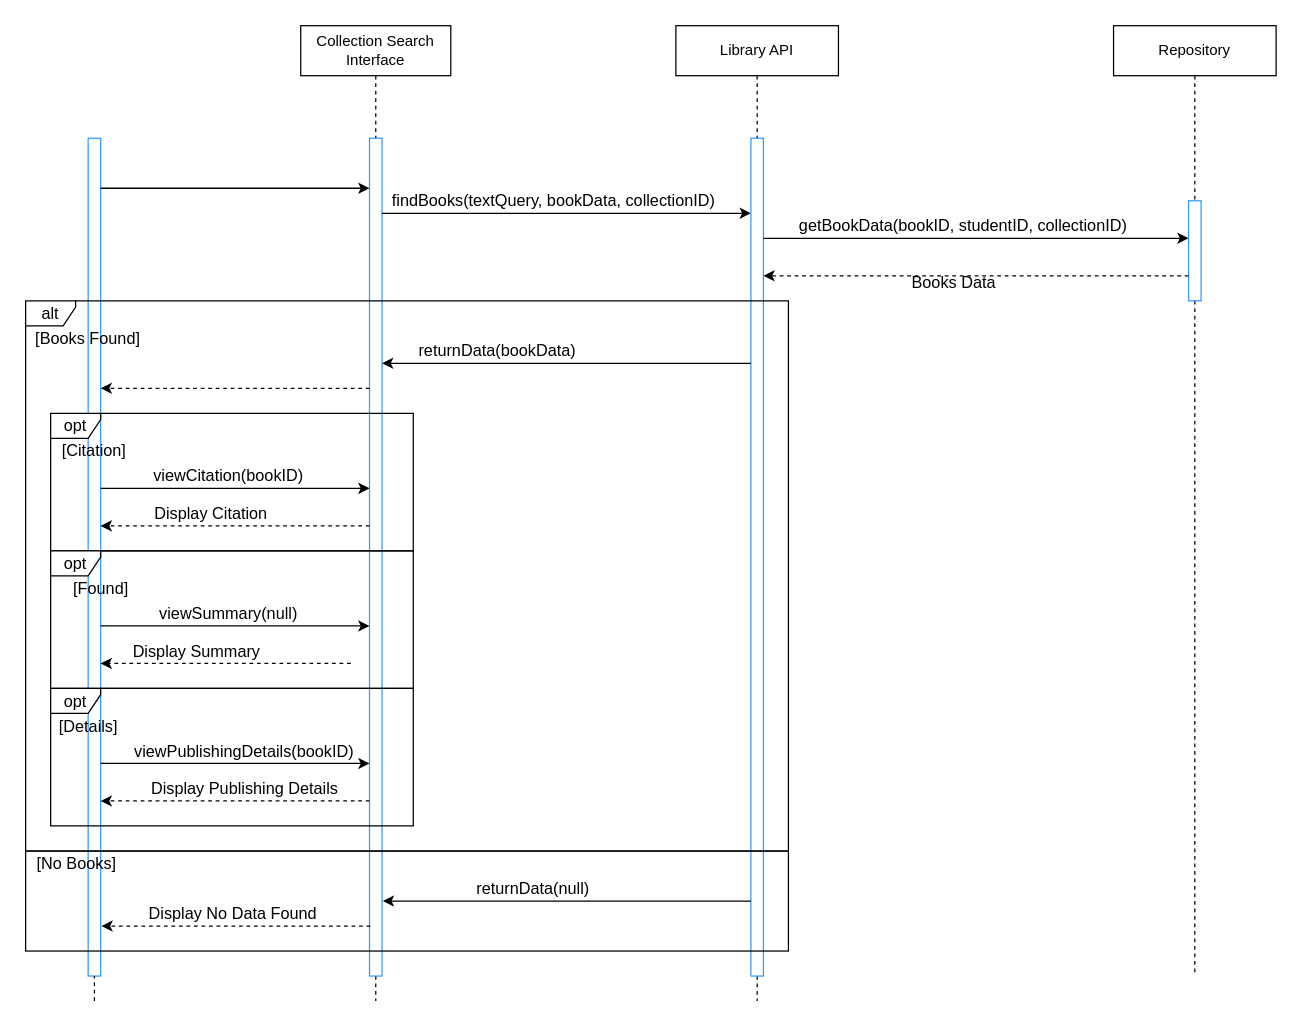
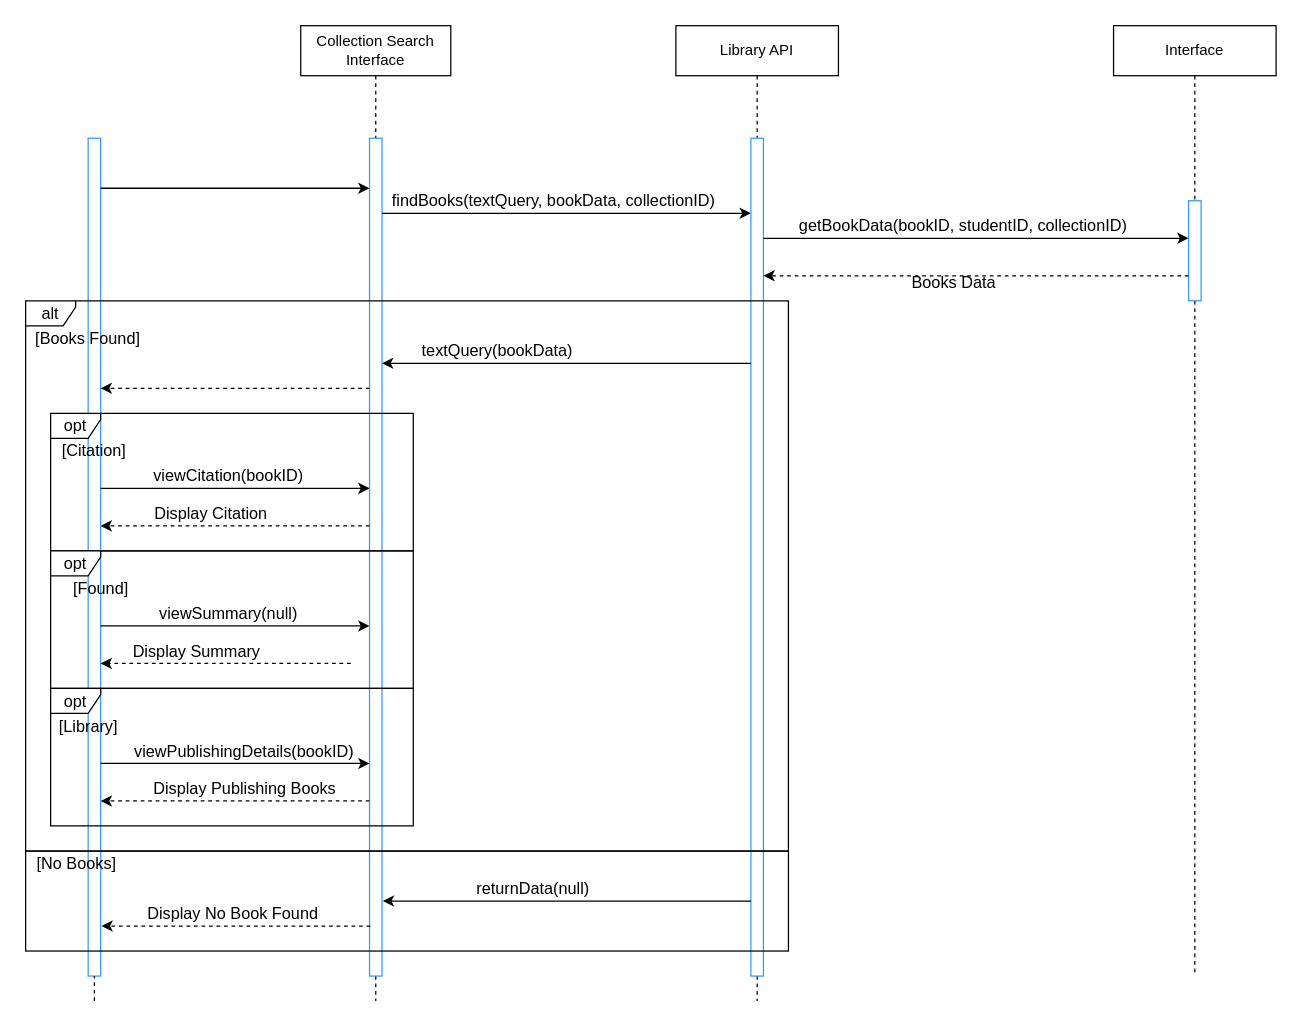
(1194, 51) -> (1194, 51)
(498, 351) -> (498, 351)
(89, 726) -> (89, 726)
(245, 788) -> (245, 788)
(233, 913) -> (233, 913)
